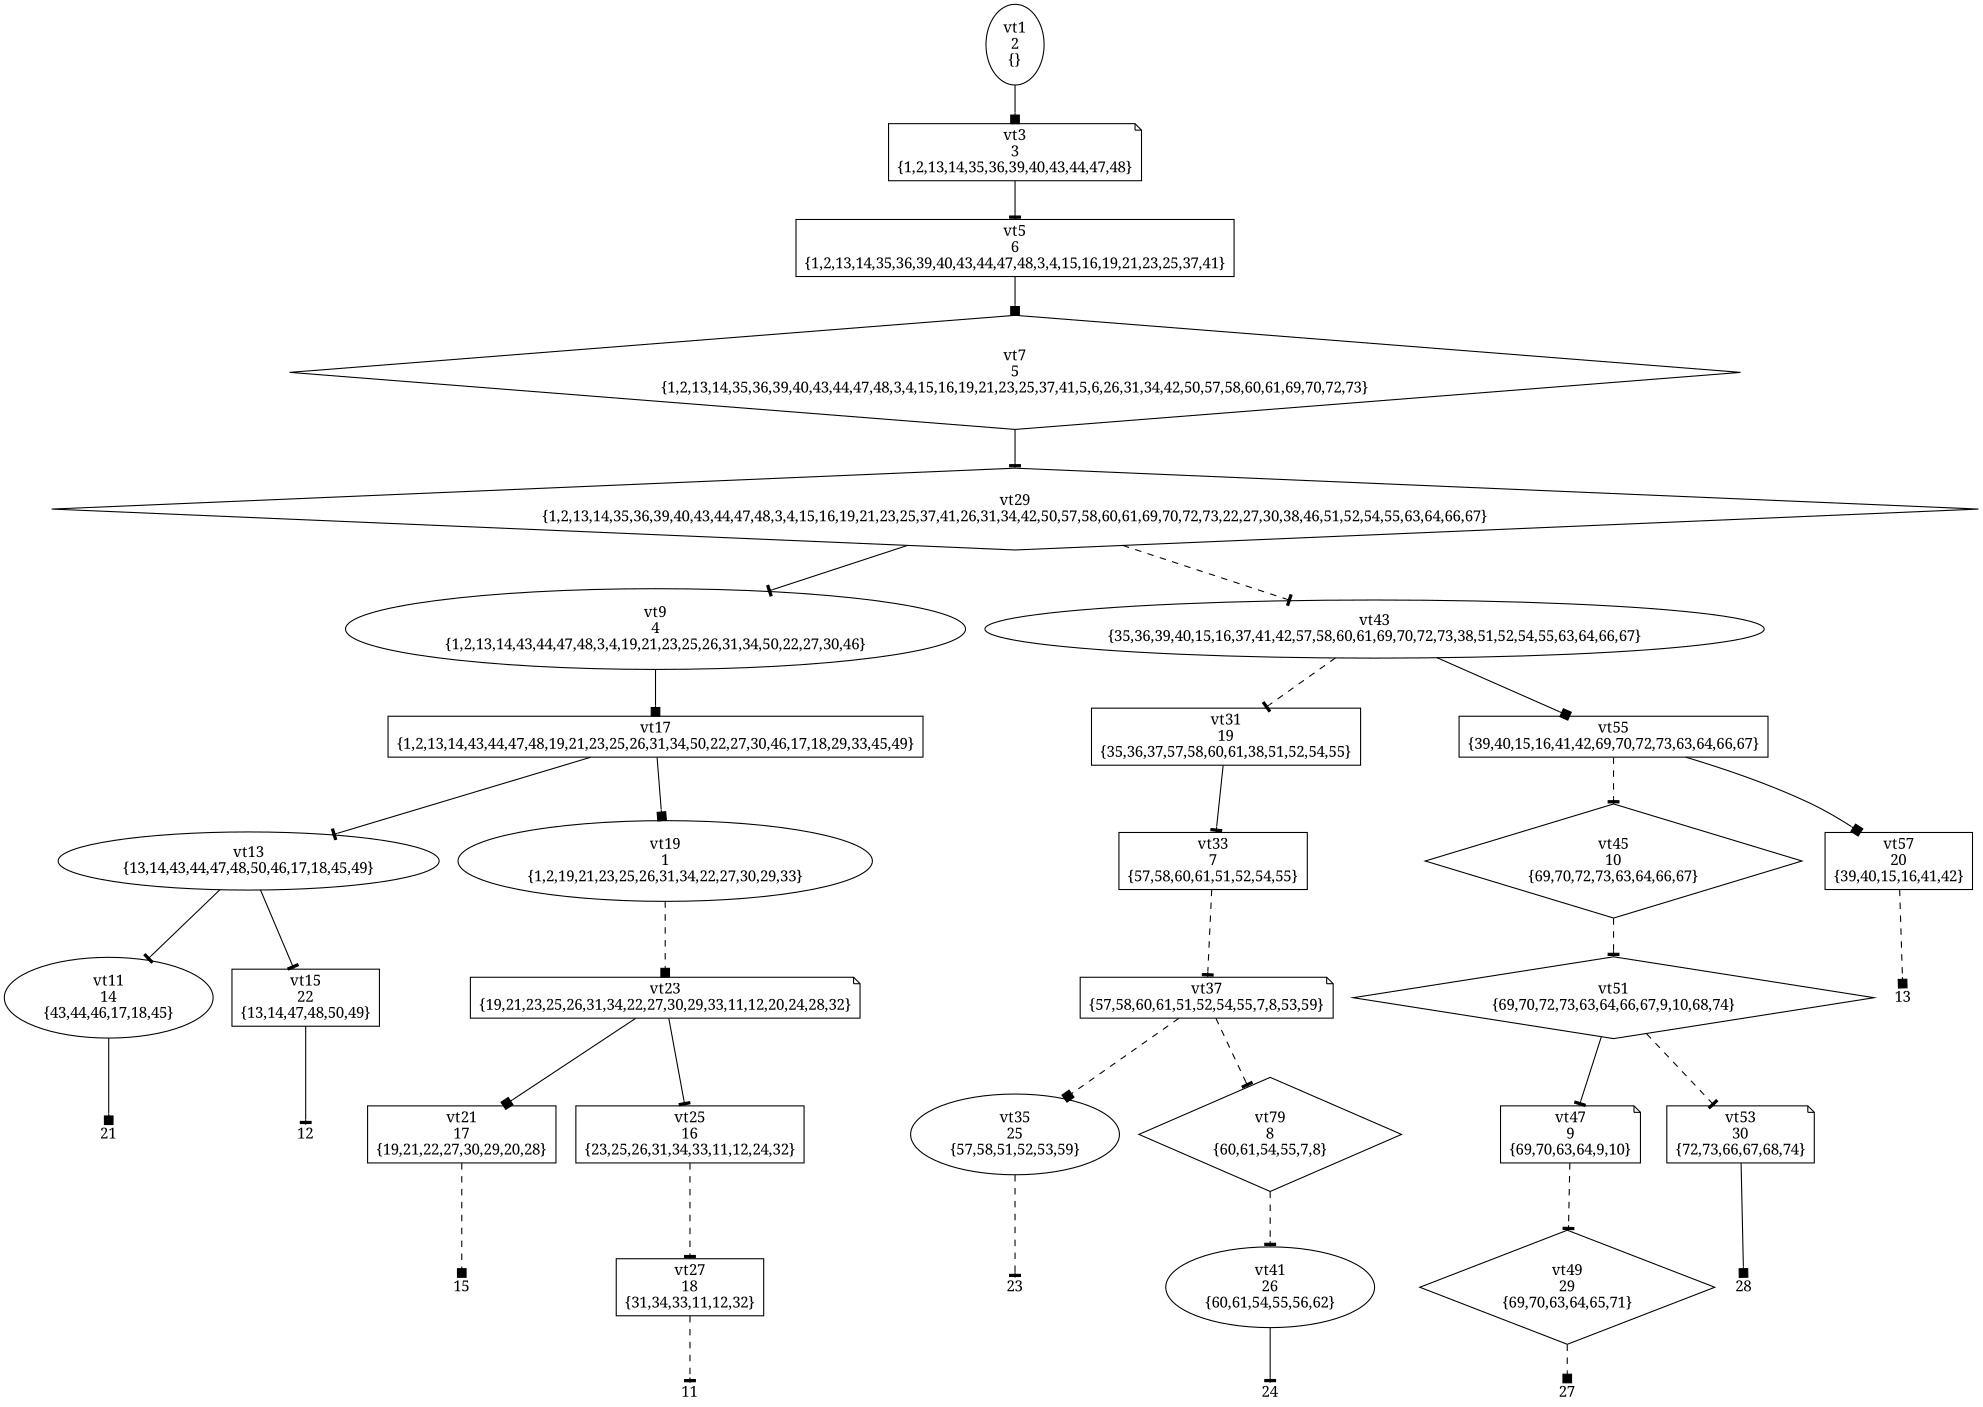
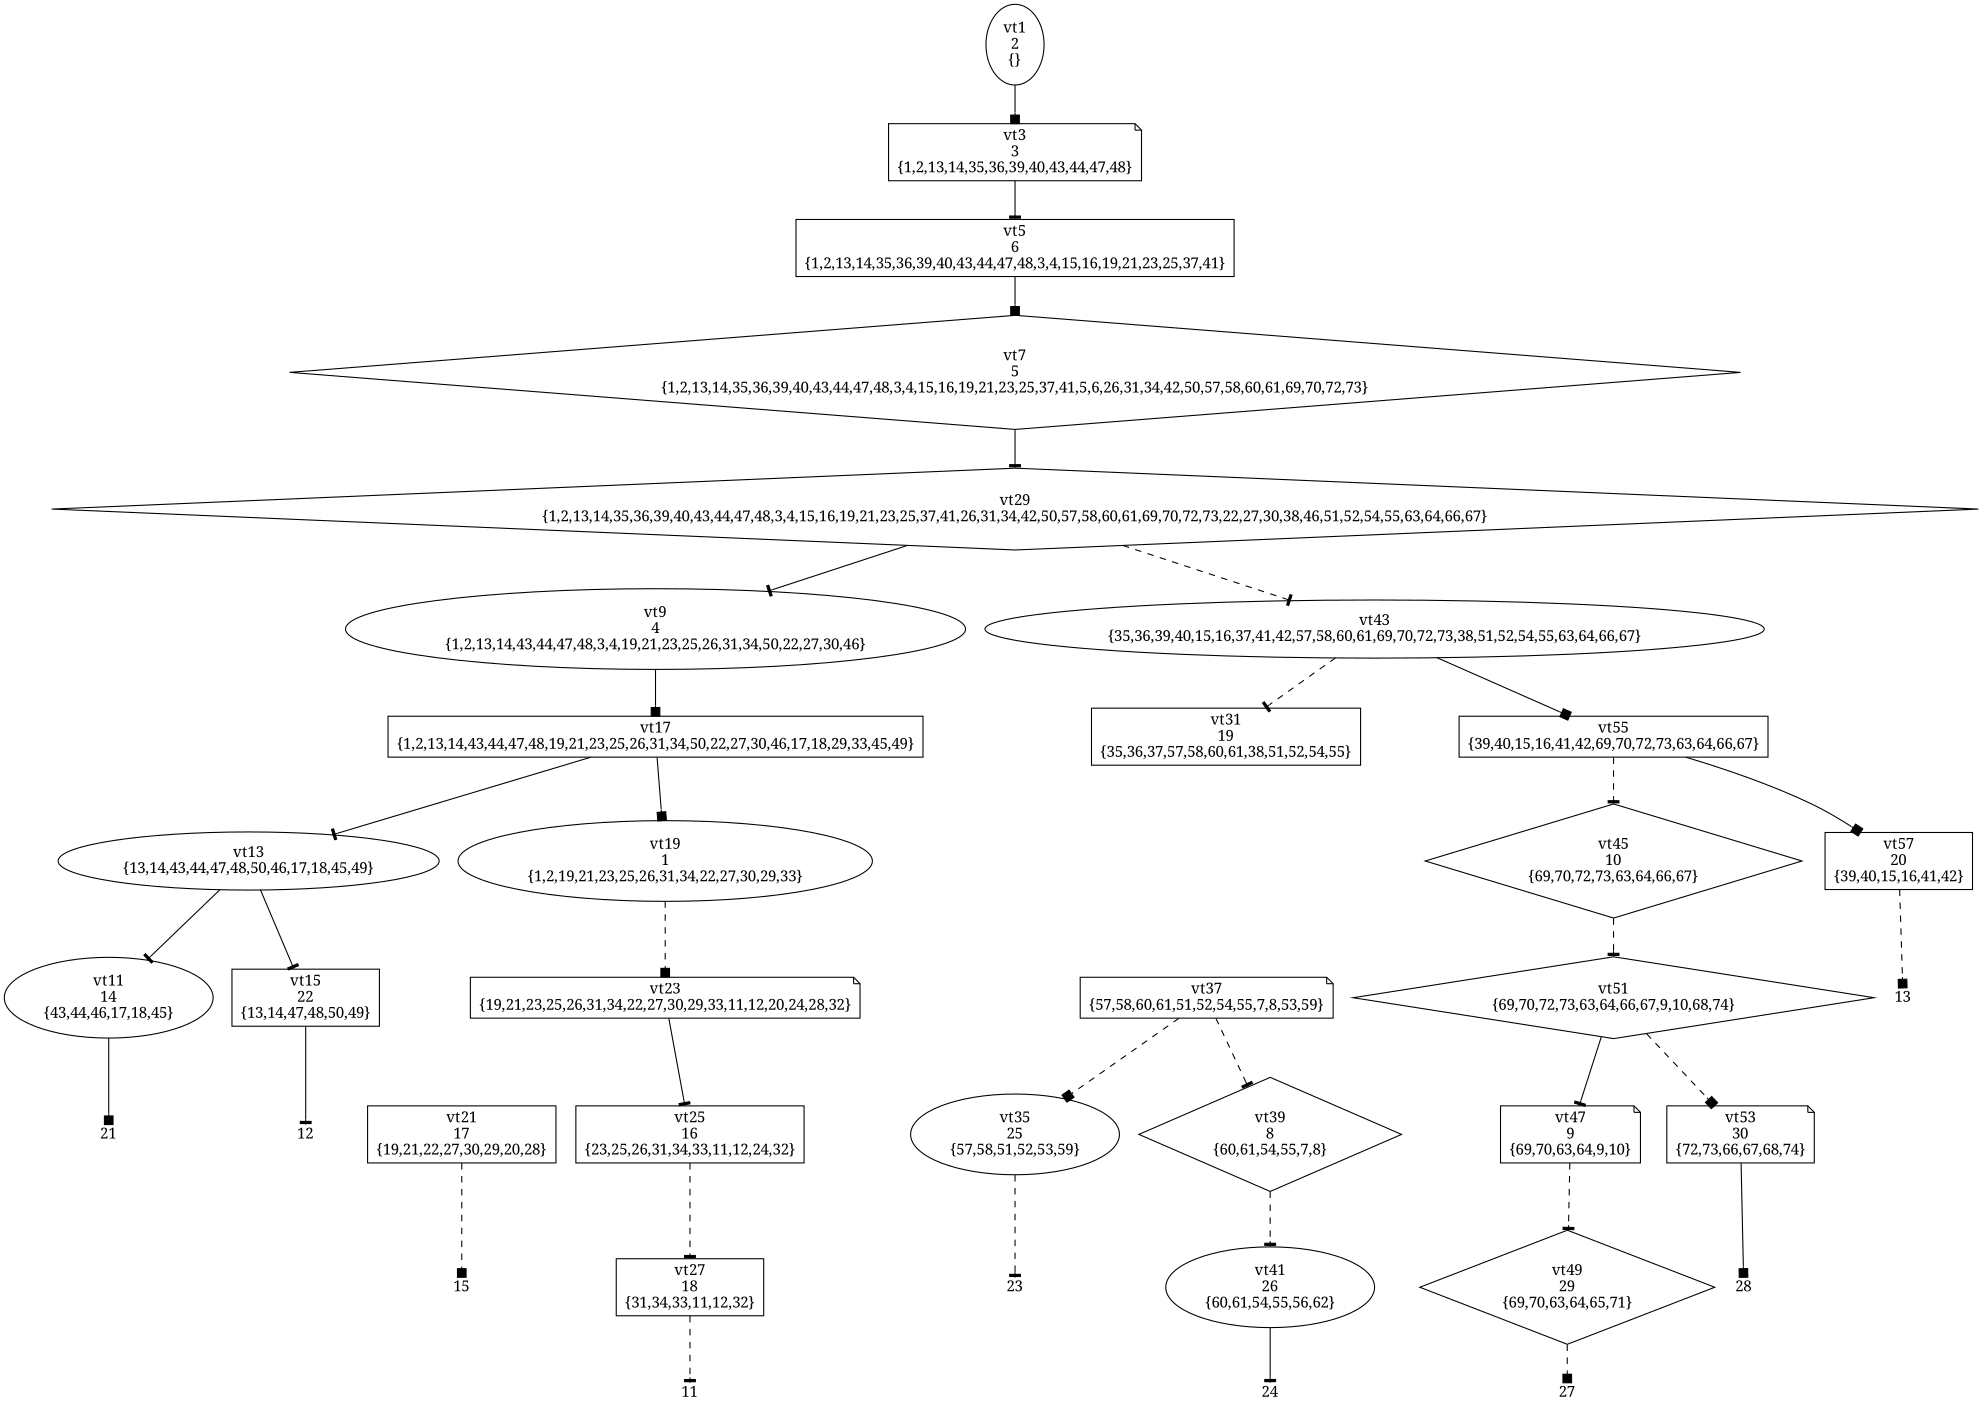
(1213, 861) -> none
(574, 1059) -> none
(1679, 1068) -> (1679, 1068)
(1270, 1134) -> (1270, 1134)
